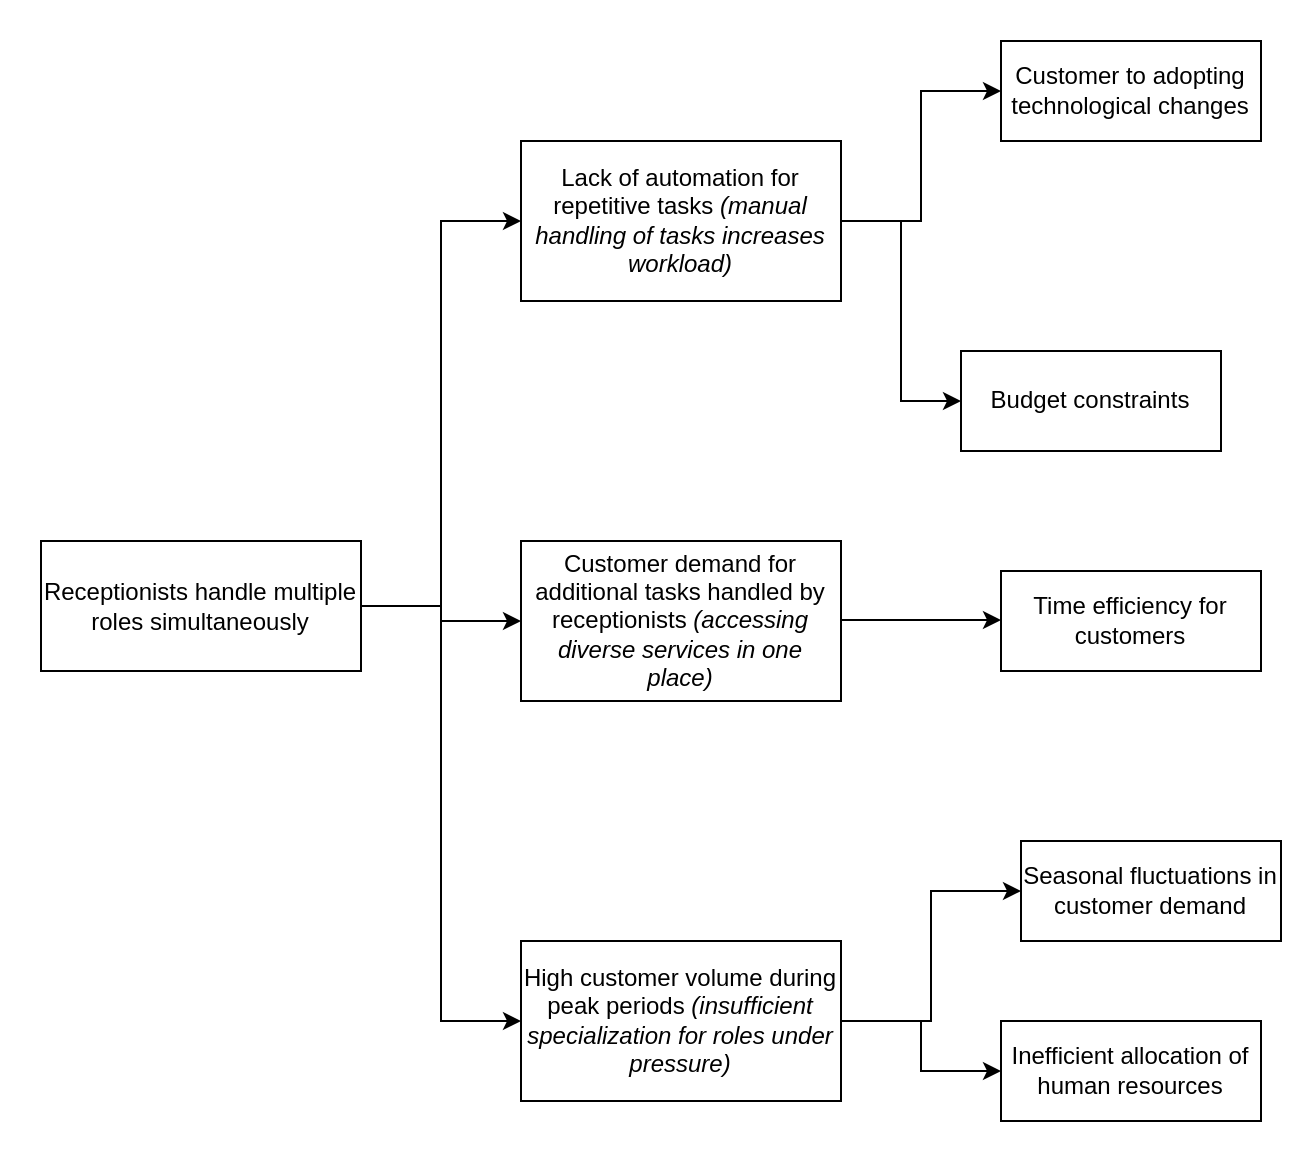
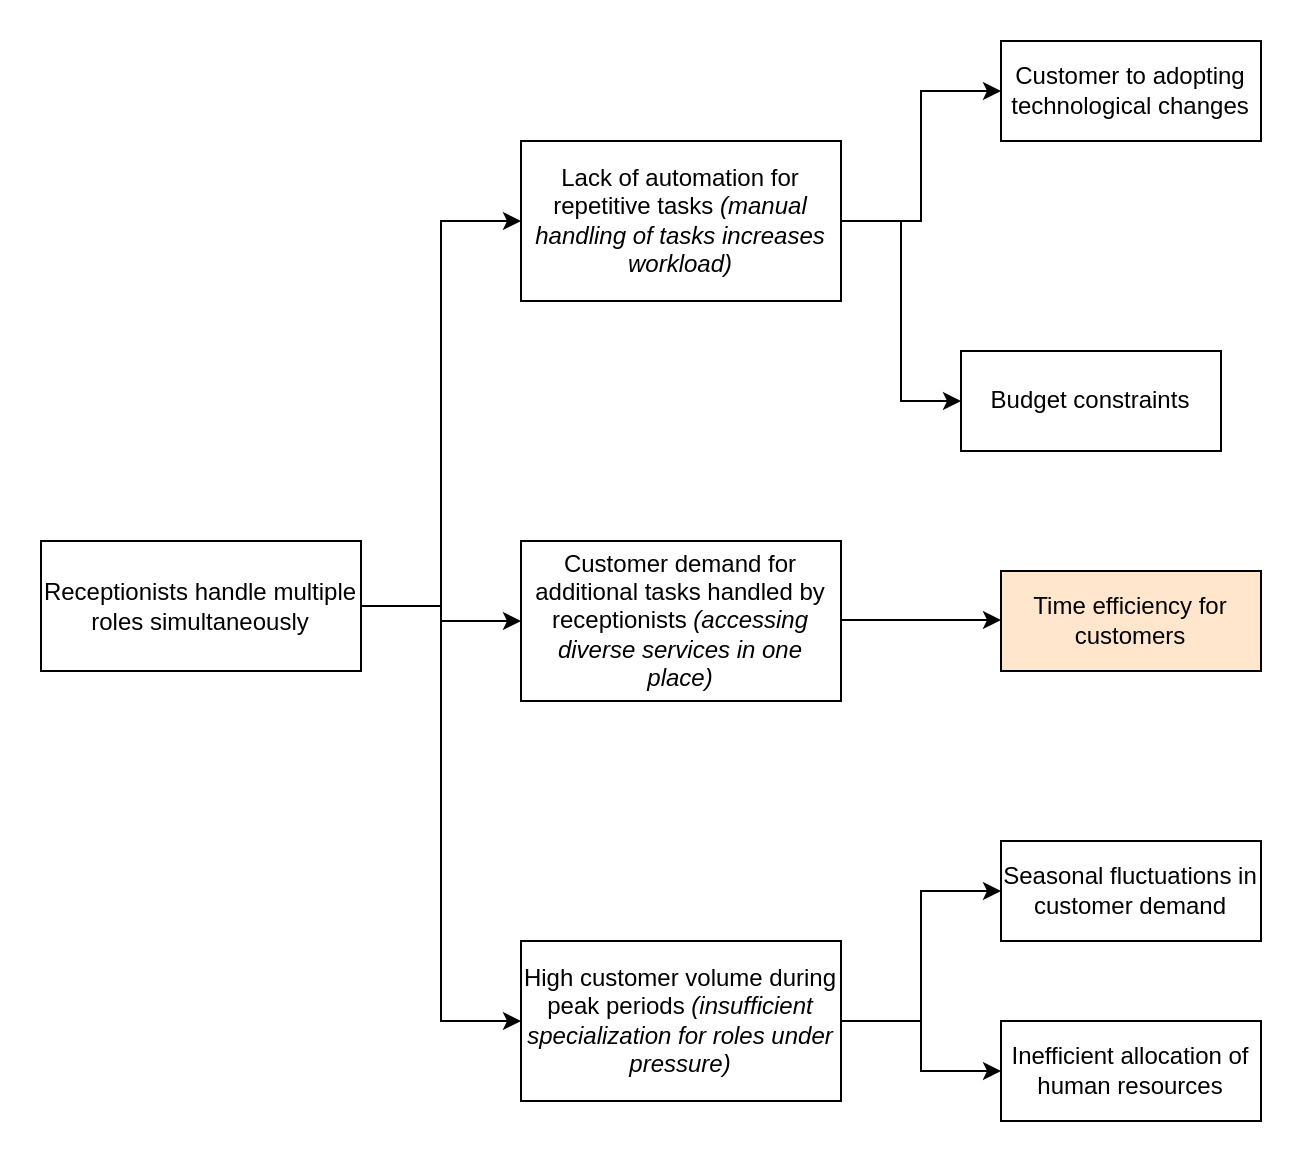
(1131, 621) -> (1131, 621)
(1151, 891) -> (1131, 891)
